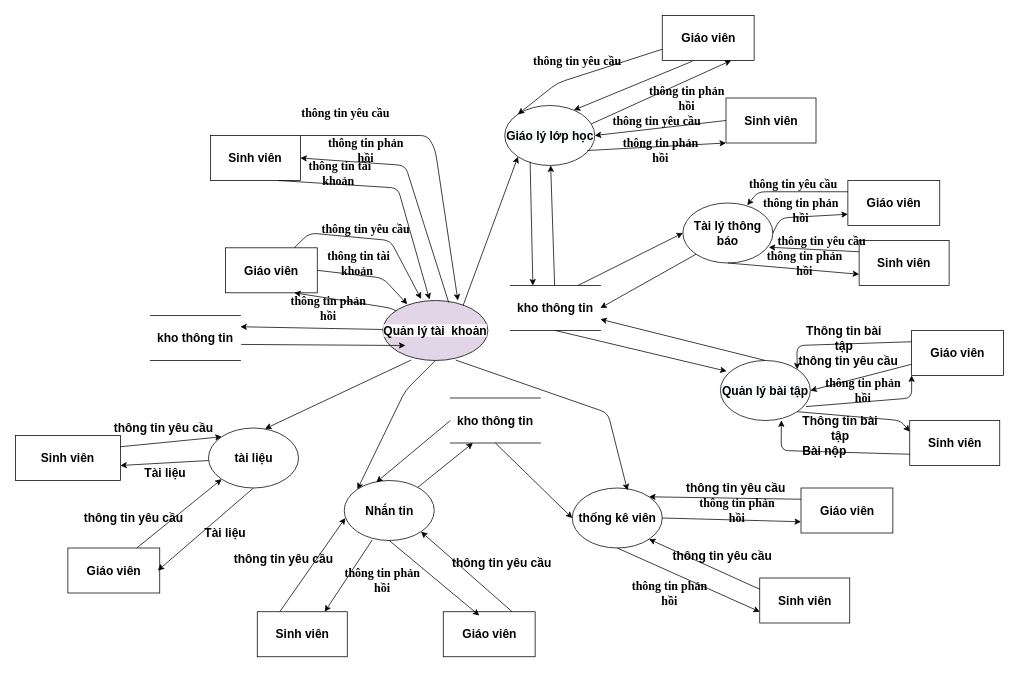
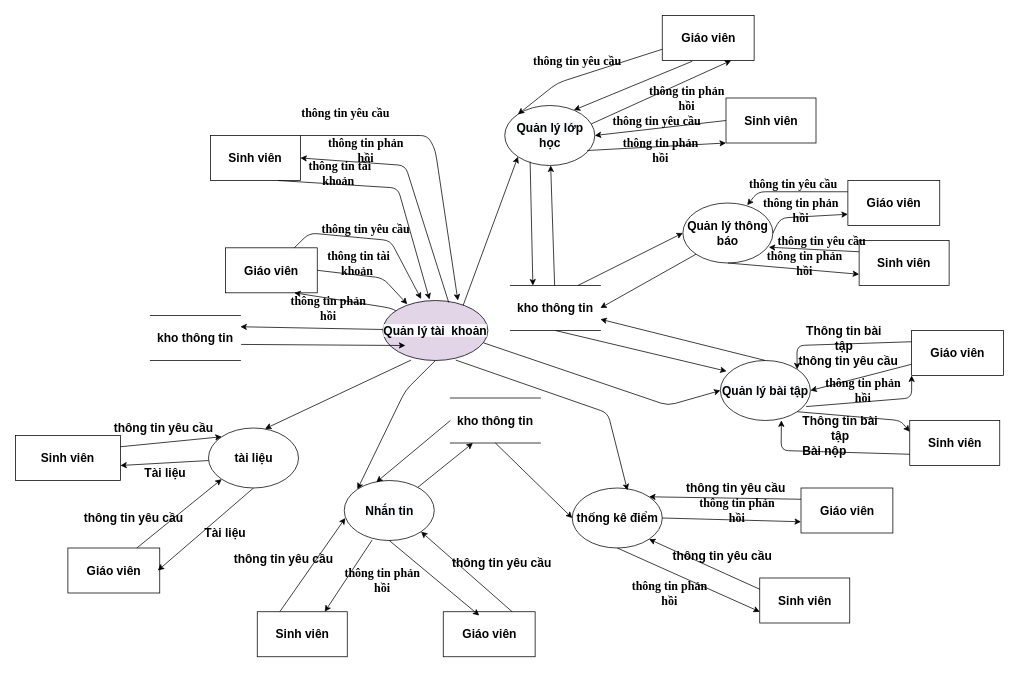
(550, 135) -> (550, 135)
(728, 233) -> (728, 233)
none -> (596, 381)
(618, 518) -> (618, 518)
